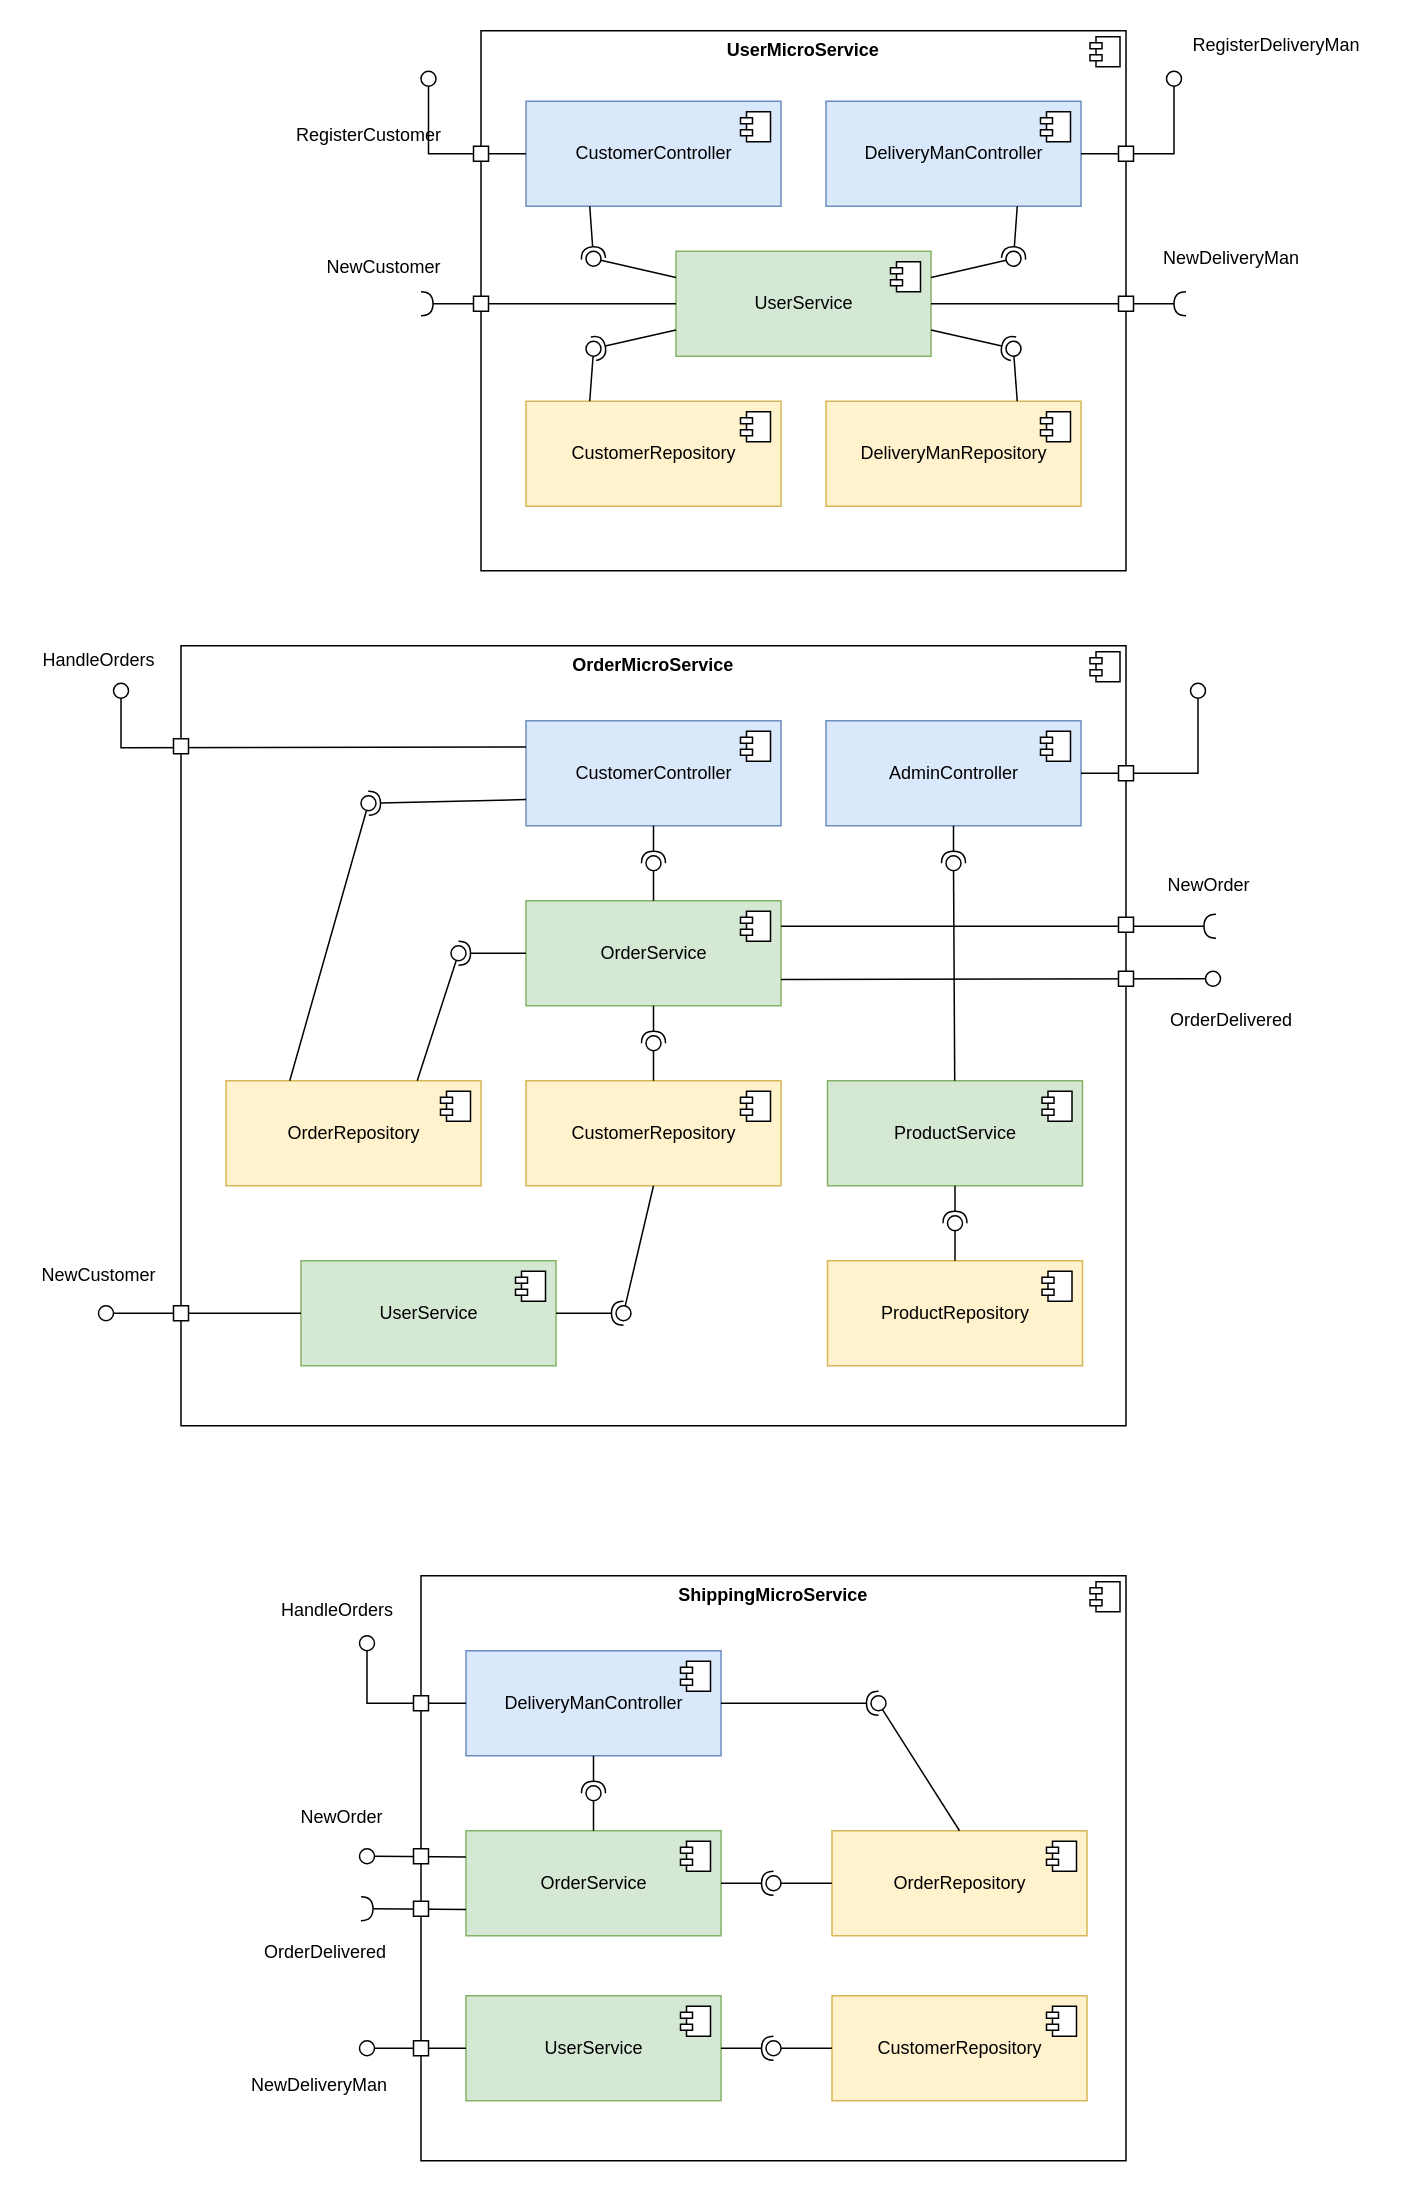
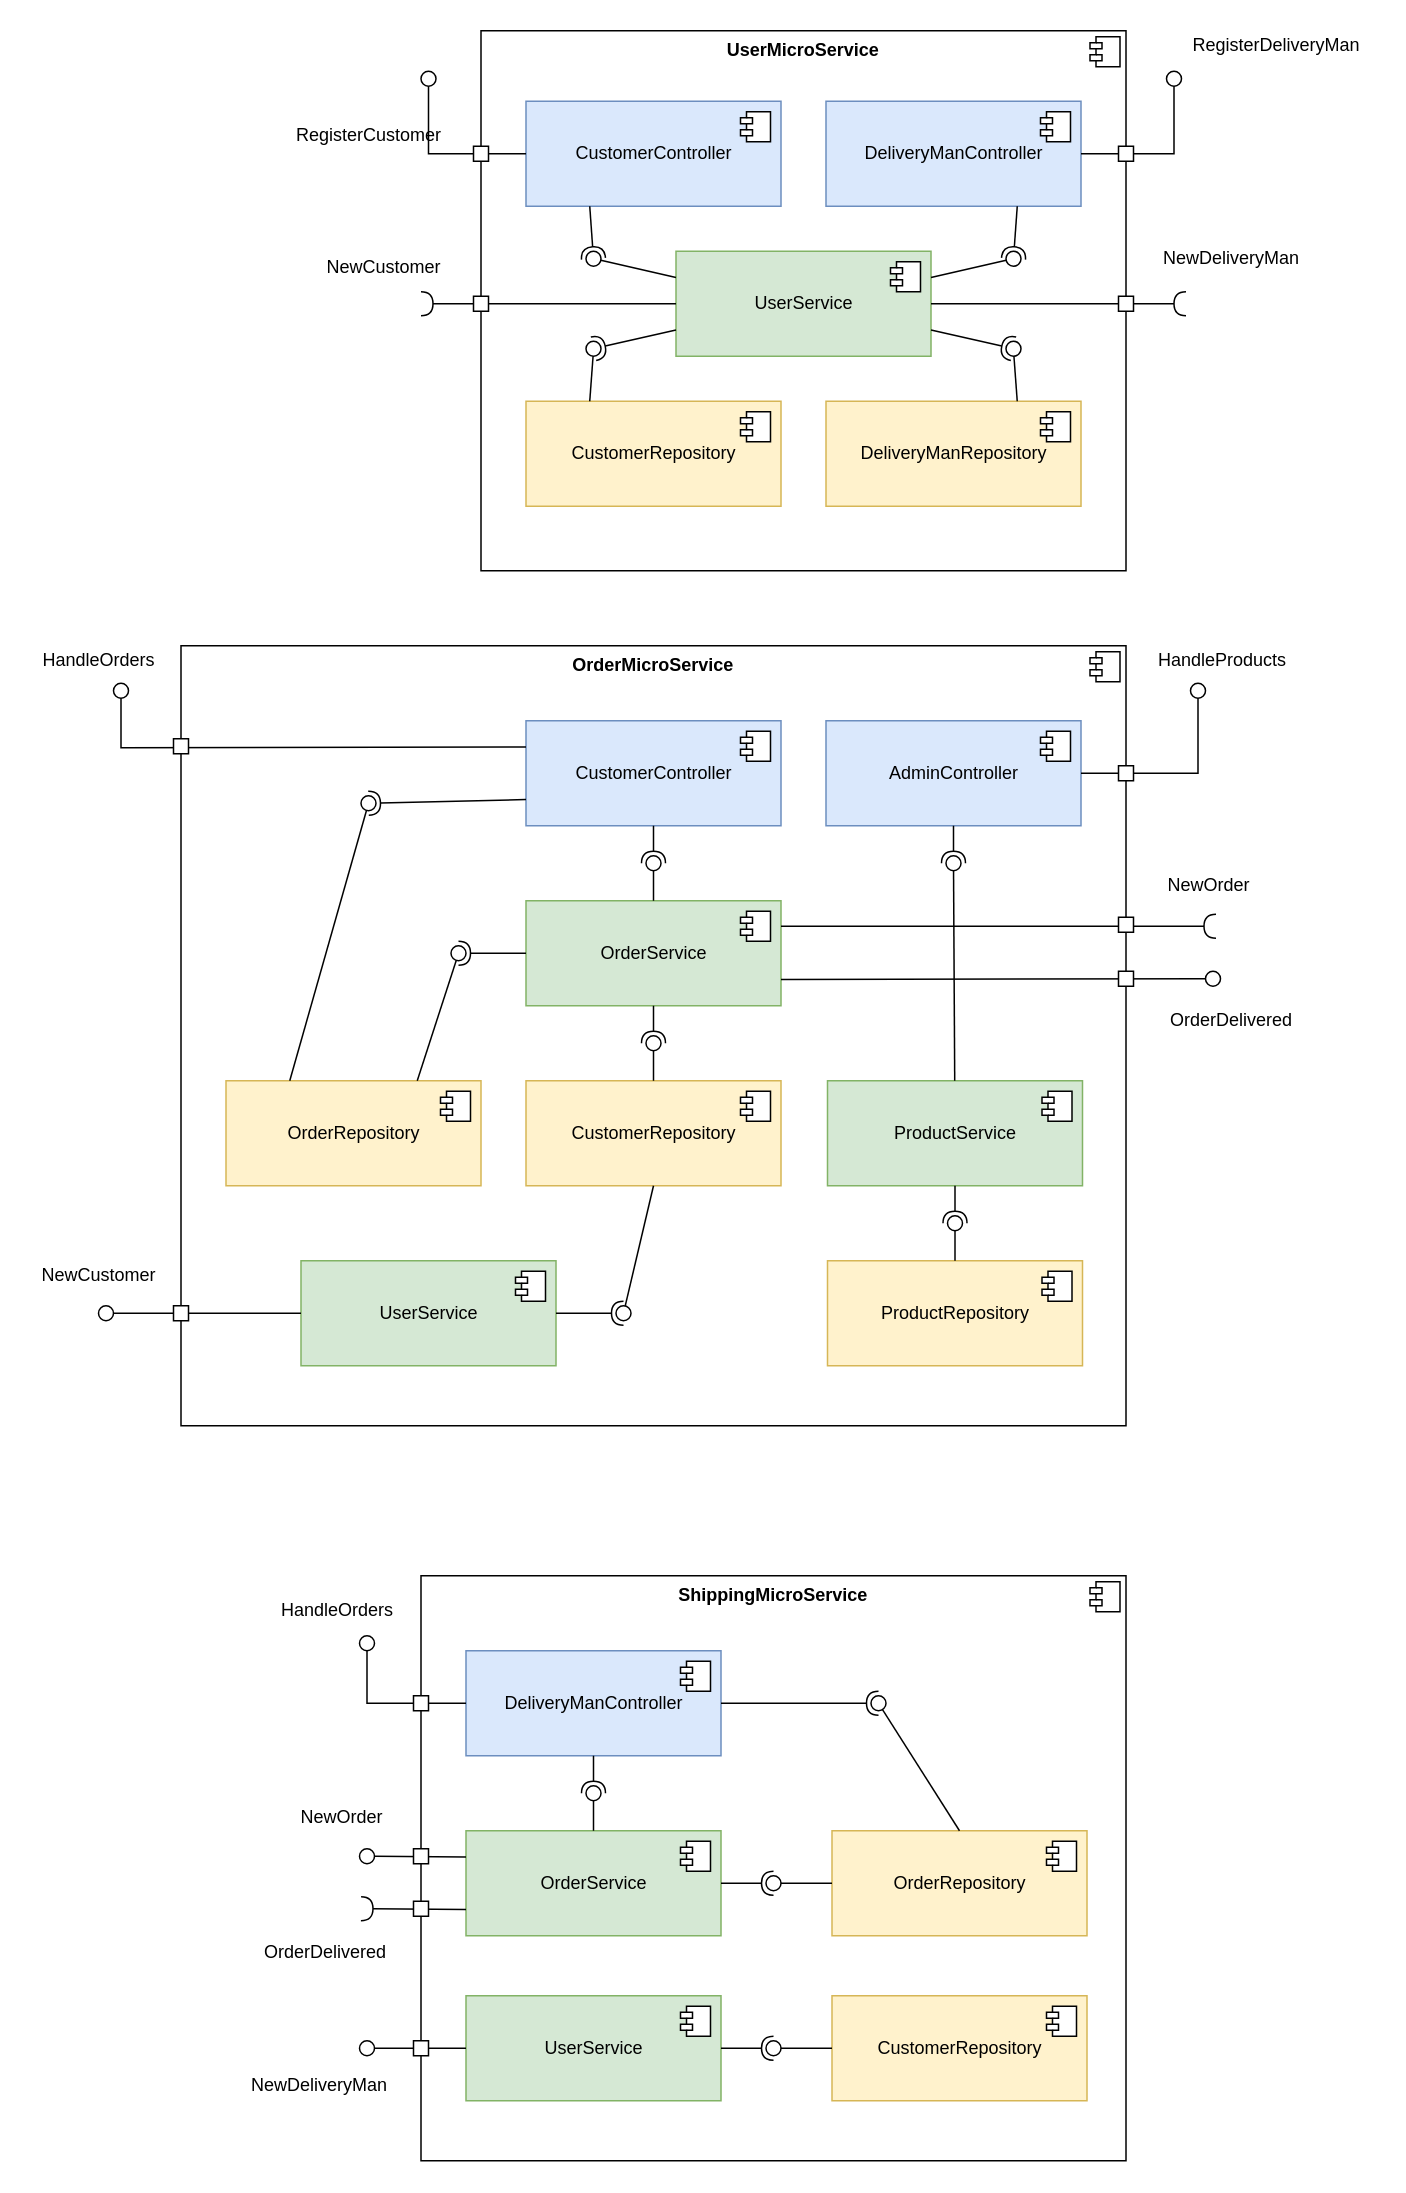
none -> (1222, 661)
